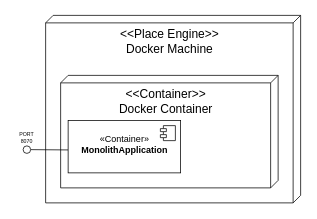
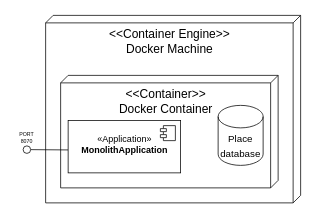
(170, 44) -> (170, 44)
none -> (240, 135)
(125, 144) -> (125, 144)
